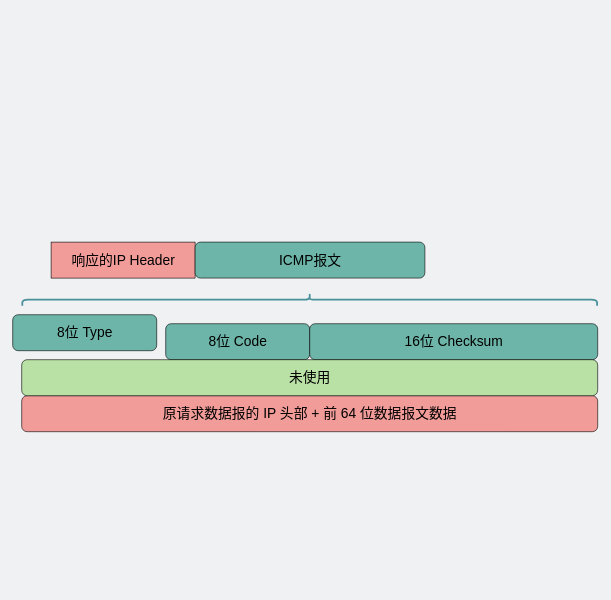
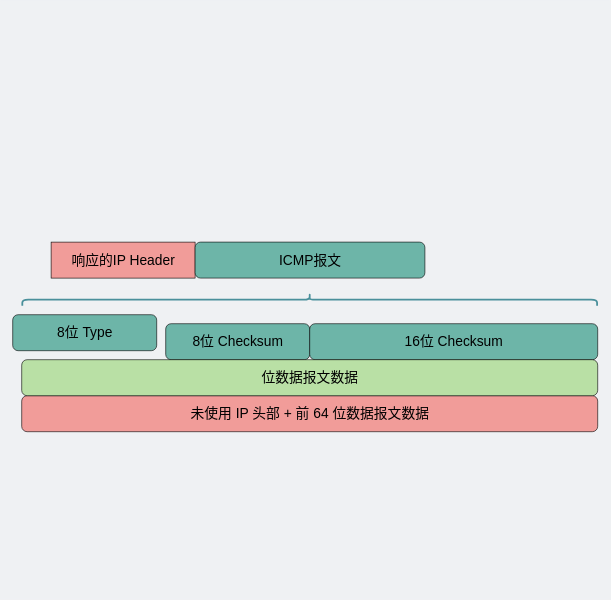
(238, 342) -> (238, 342)
(310, 378) -> (310, 378)
(310, 414) -> (310, 414)
